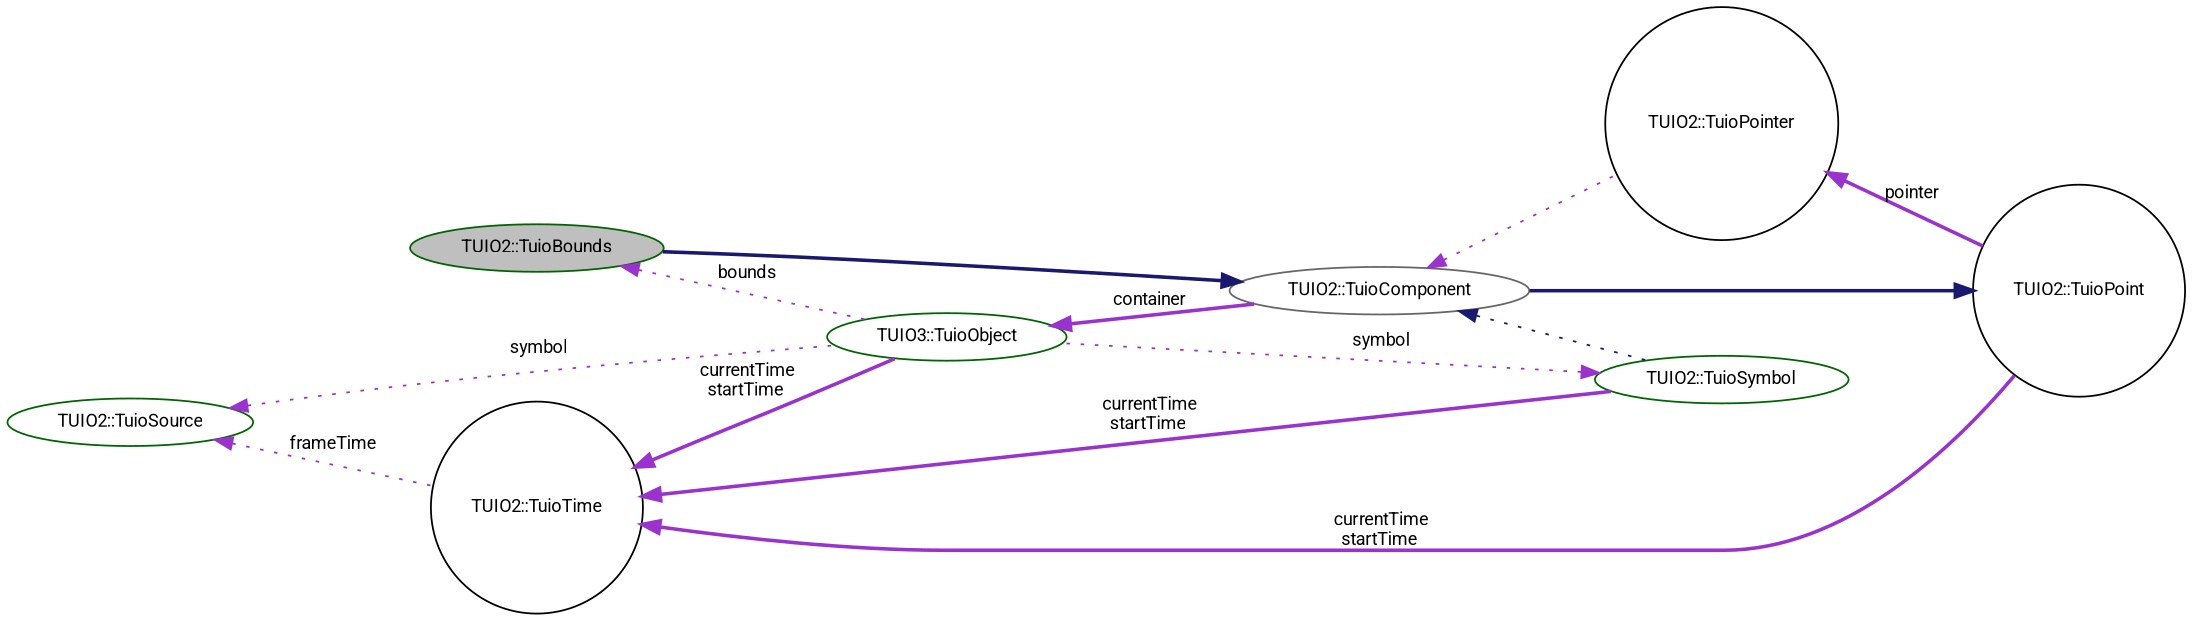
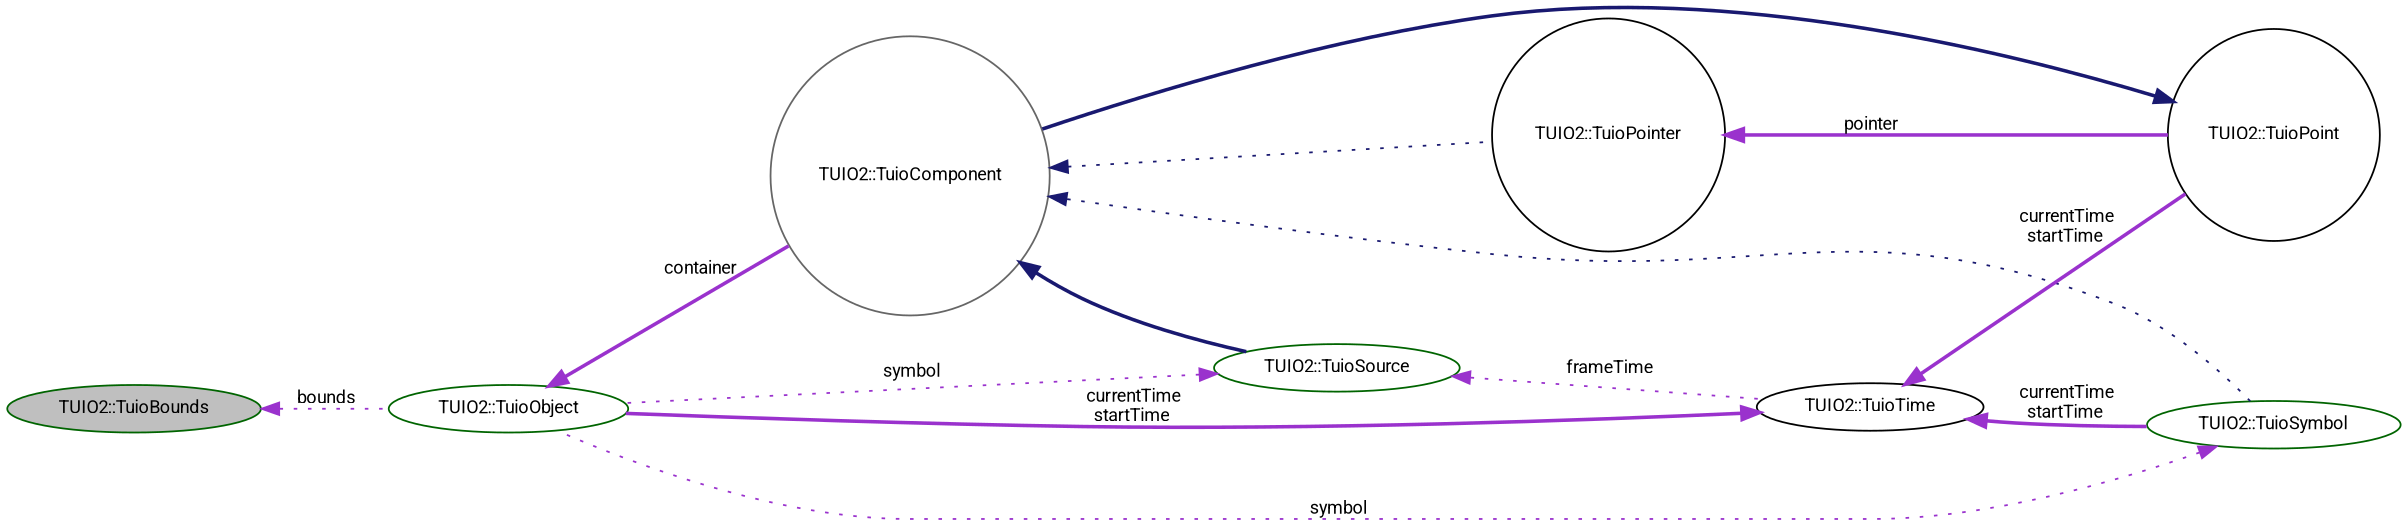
(1530, 217) -> (1280, 154)
(942, 264) -> (1137, 321)
(1379, 291) -> (910, 176)
(947, 337) -> (508, 409)
(537, 508) -> (1870, 407)
